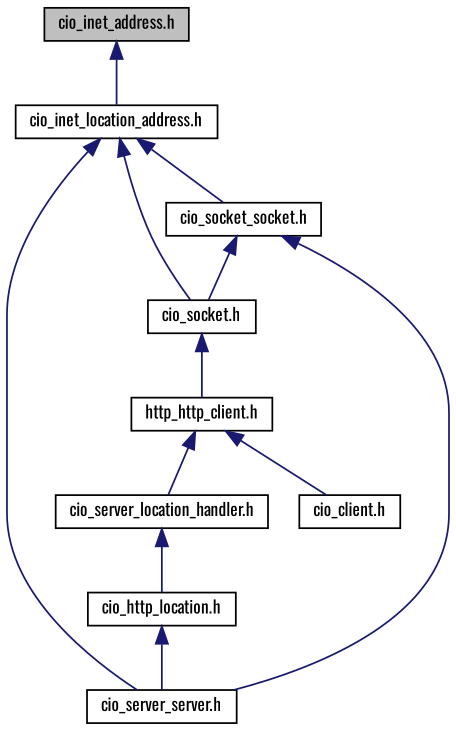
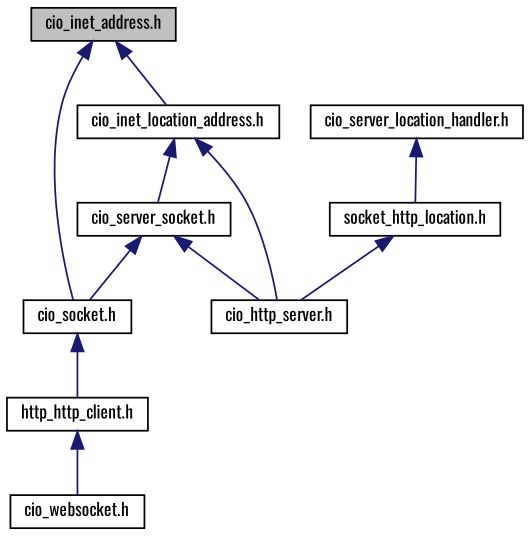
(244, 219) -> (154, 219)
(149, 232) -> (55, 176)
(178, 471) -> none
(350, 512) -> (77, 512)
(162, 609) -> (415, 219)
(162, 707) -> (279, 317)
